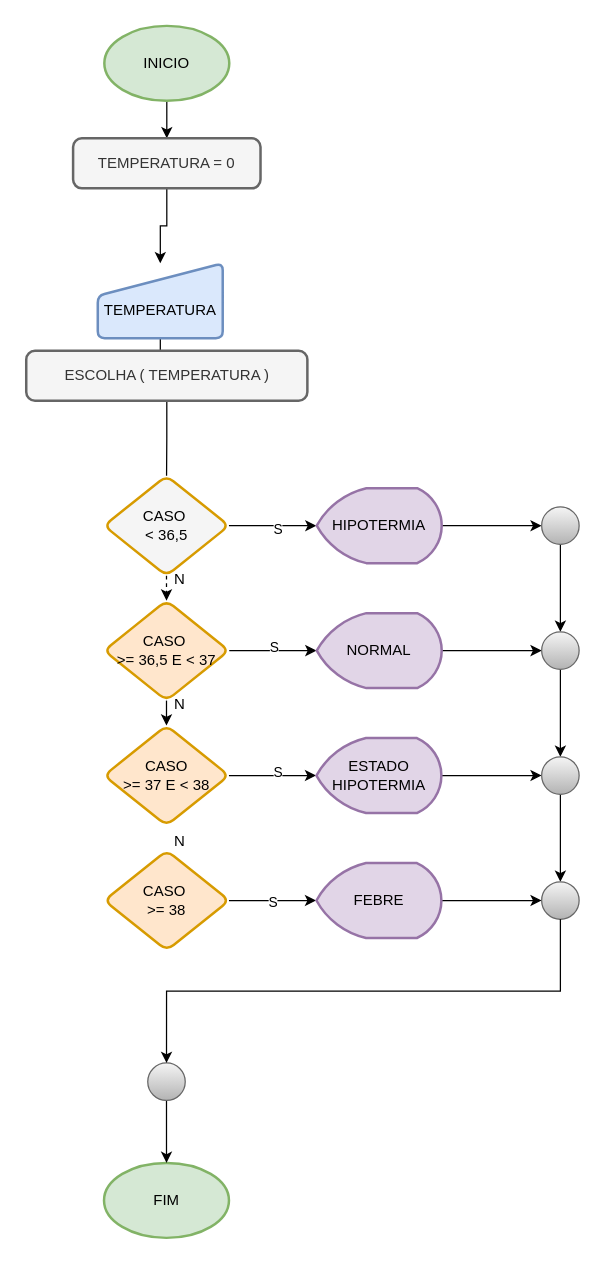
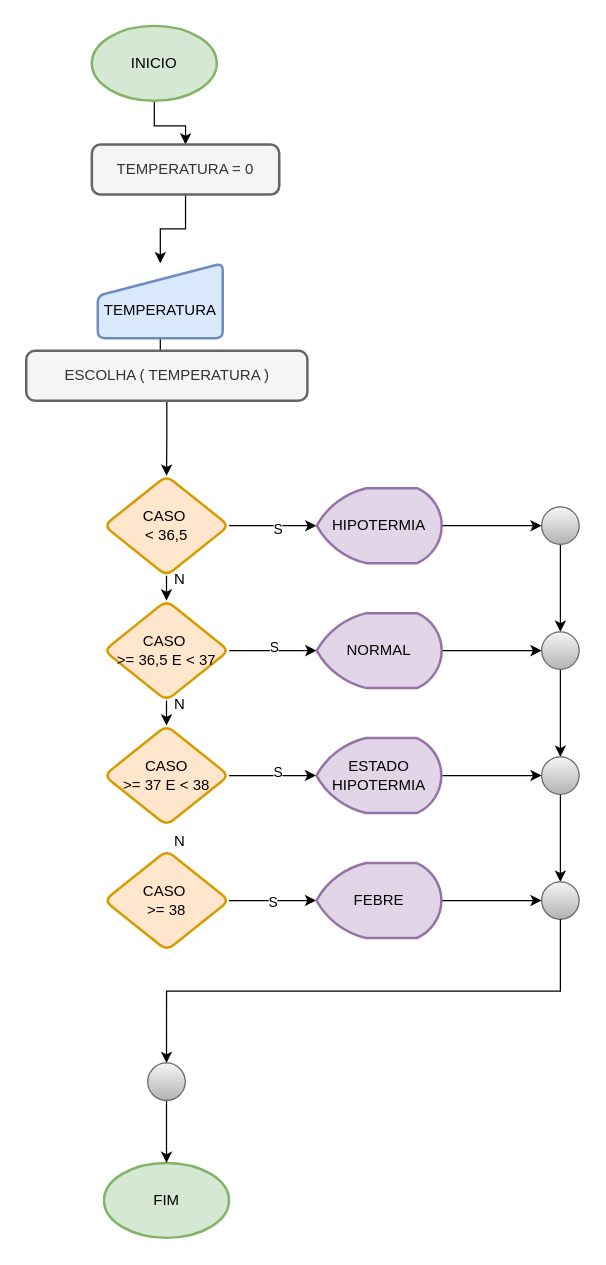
(167, 63) -> (154, 63)
(167, 163) -> (186, 169)
(167, 470) -> (167, 466)
(167, 526) -> (167, 526)
(167, 585) -> (167, 585)
